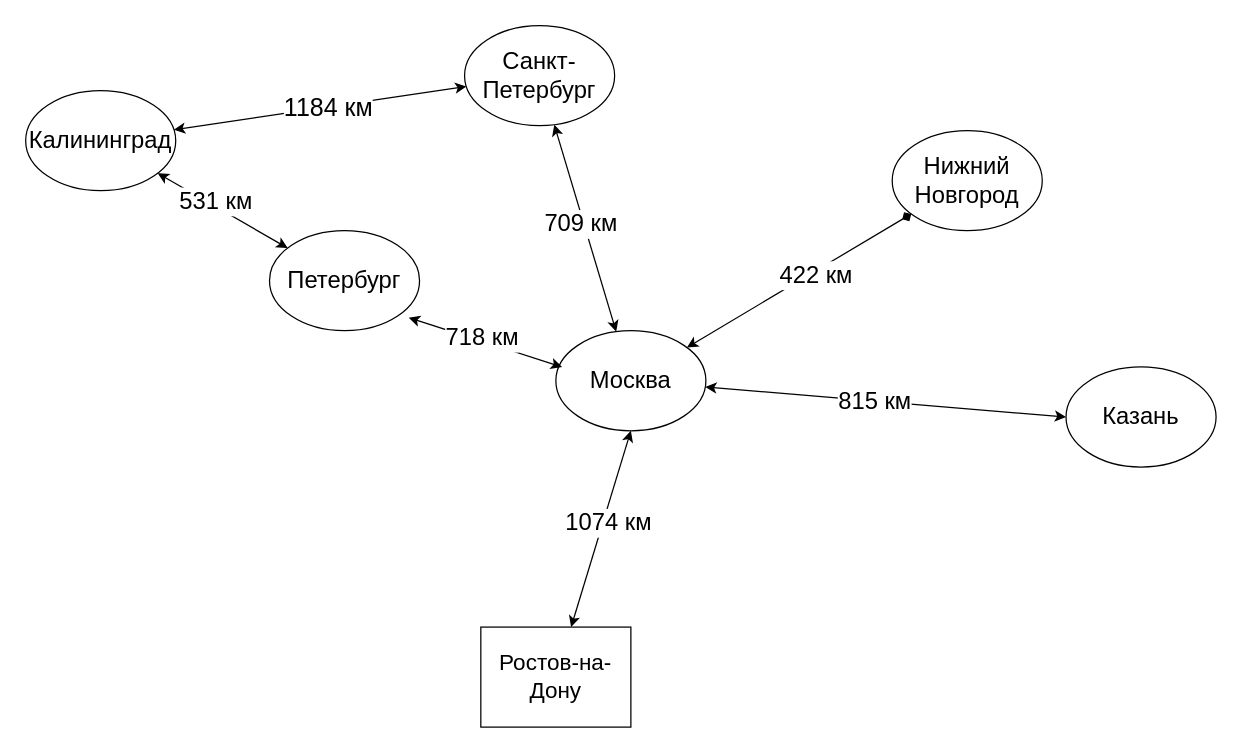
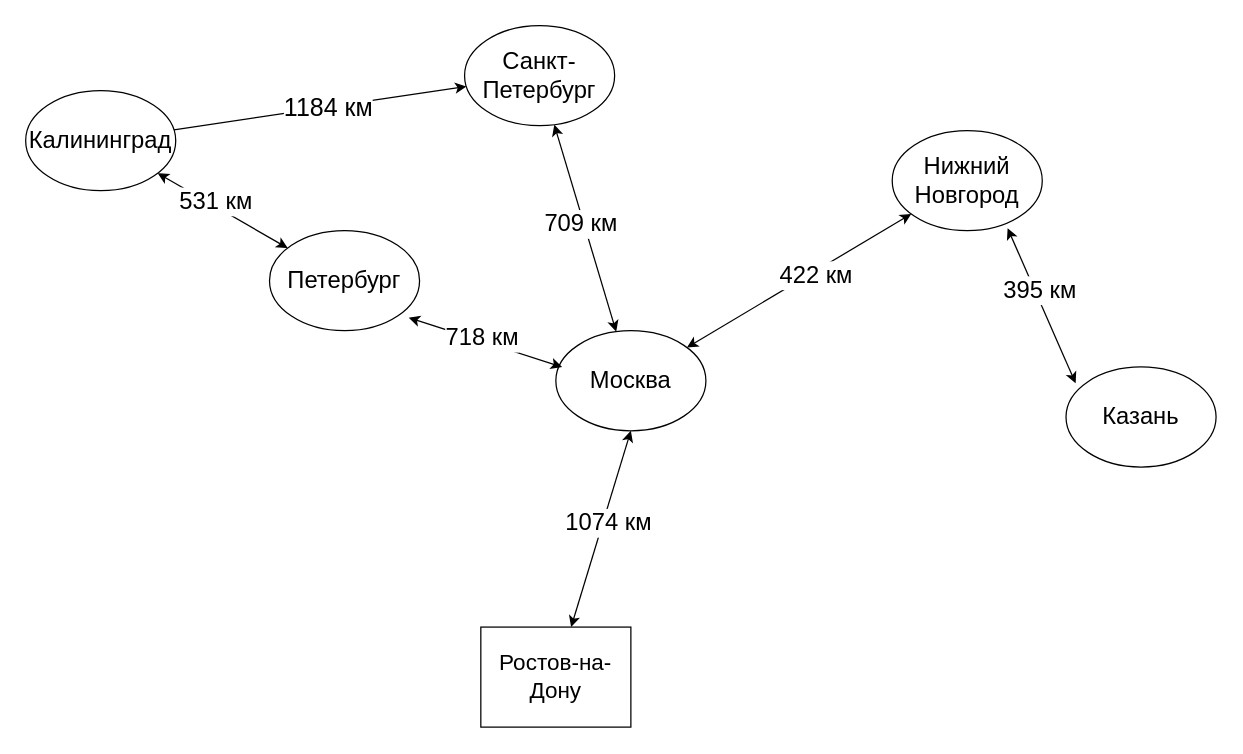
(184, 128) -> (180, 129)
(902, 219) -> (903, 218)
none -> (1041, 306)
(885, 402) -> none
